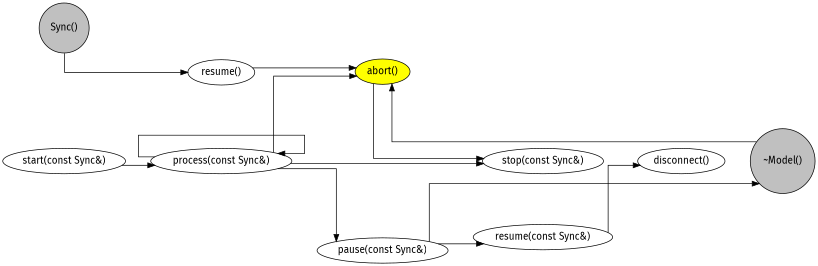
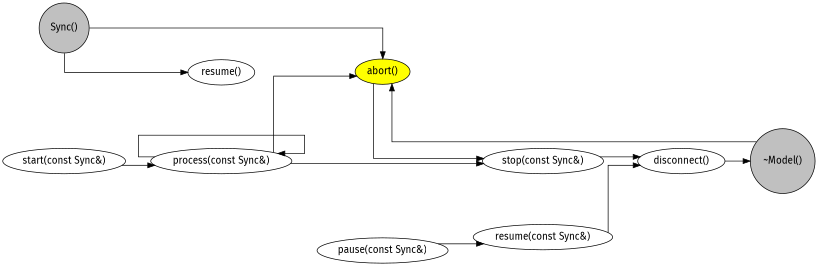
(301, 68) -> (248, 28)
none -> (617, 157)
(336, 172) -> none
(562, 184) -> (734, 161)
